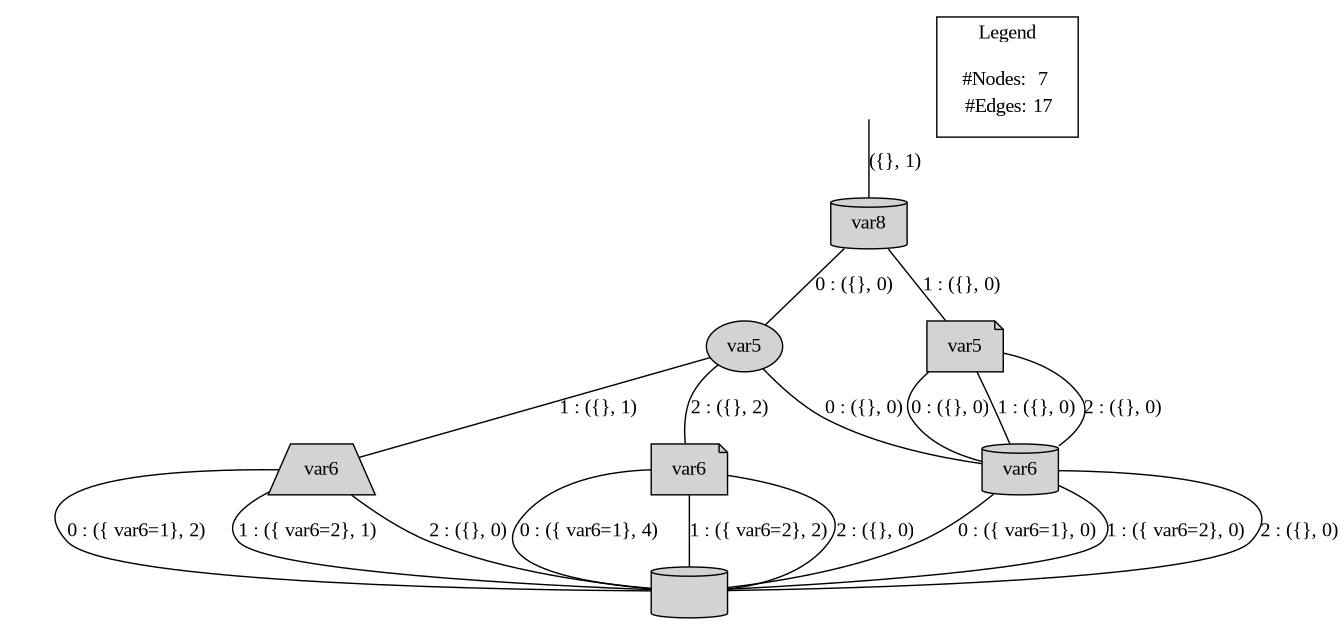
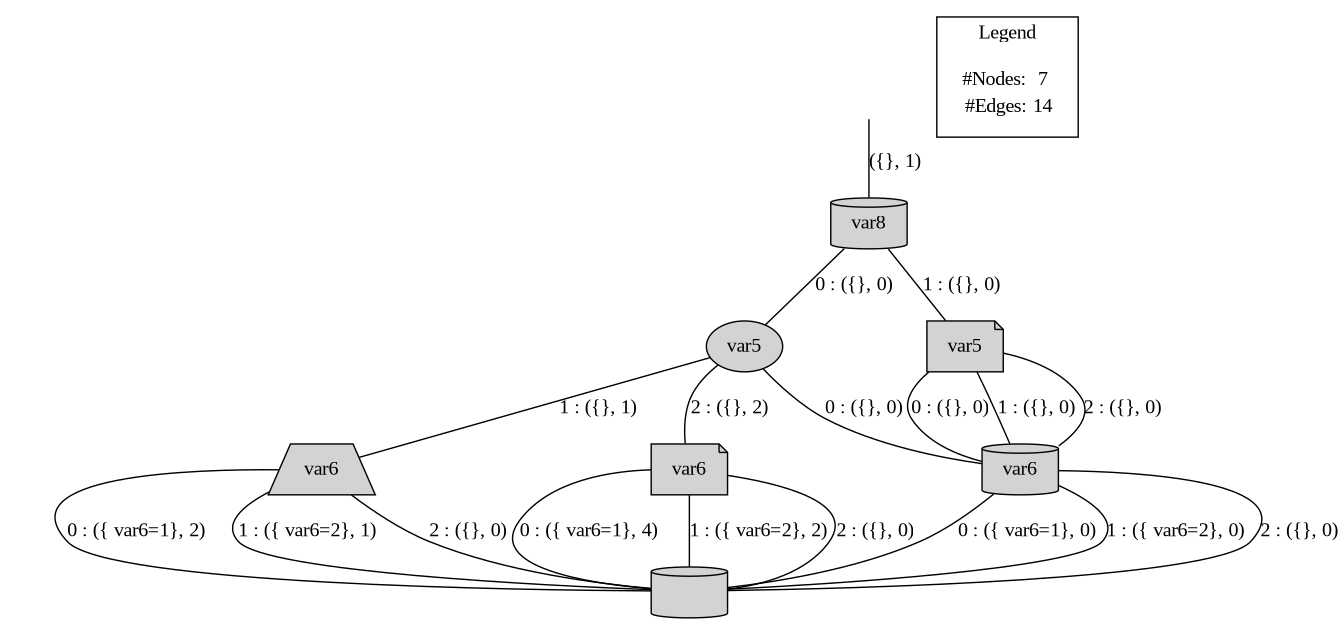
(1043, 106) -> (1043, 106)
